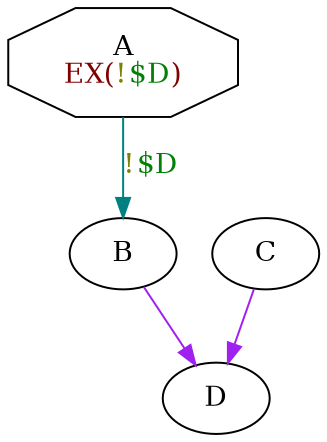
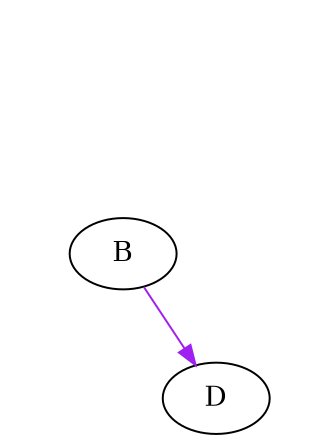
(123, 63) -> none
(266, 254) -> none
